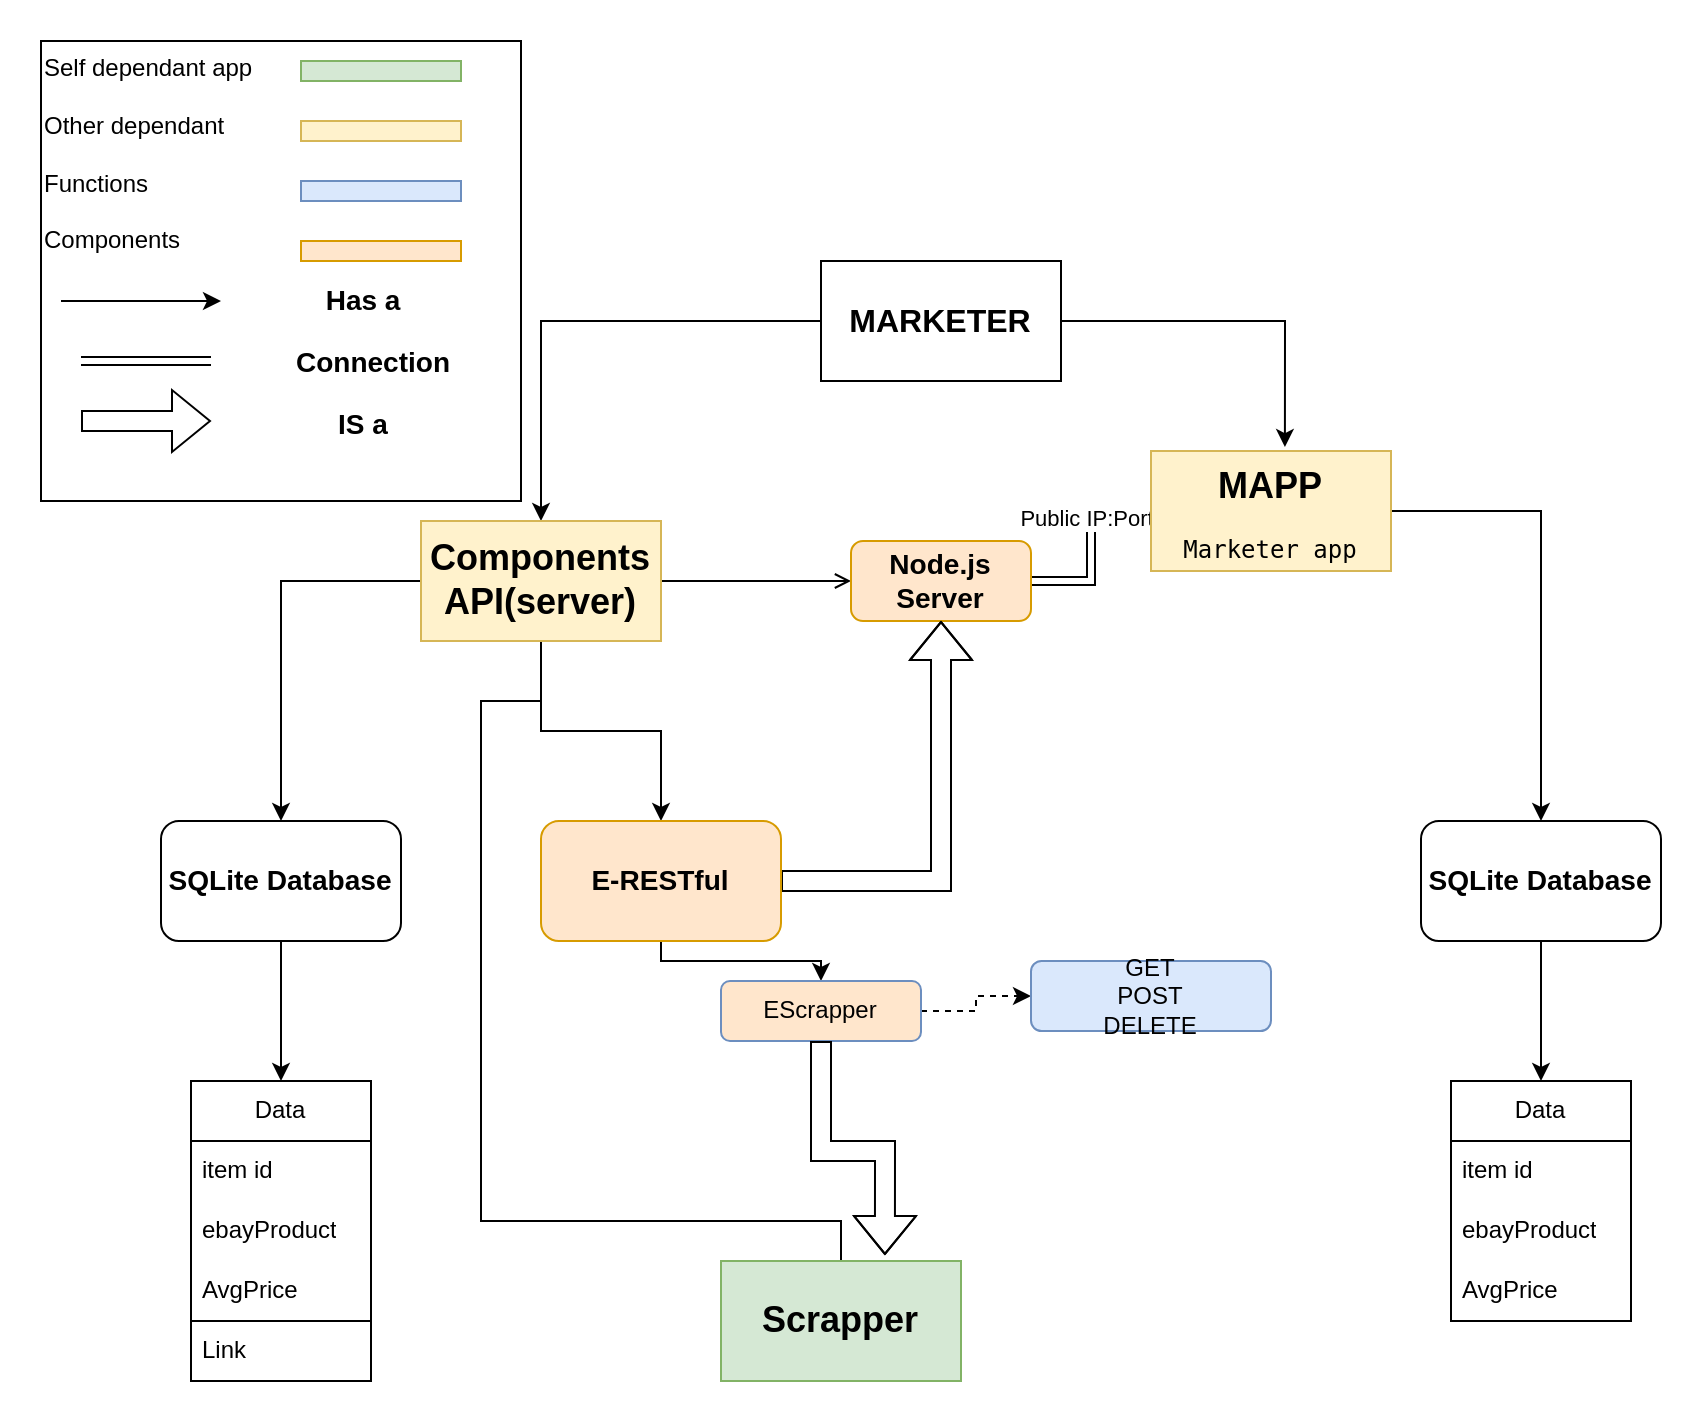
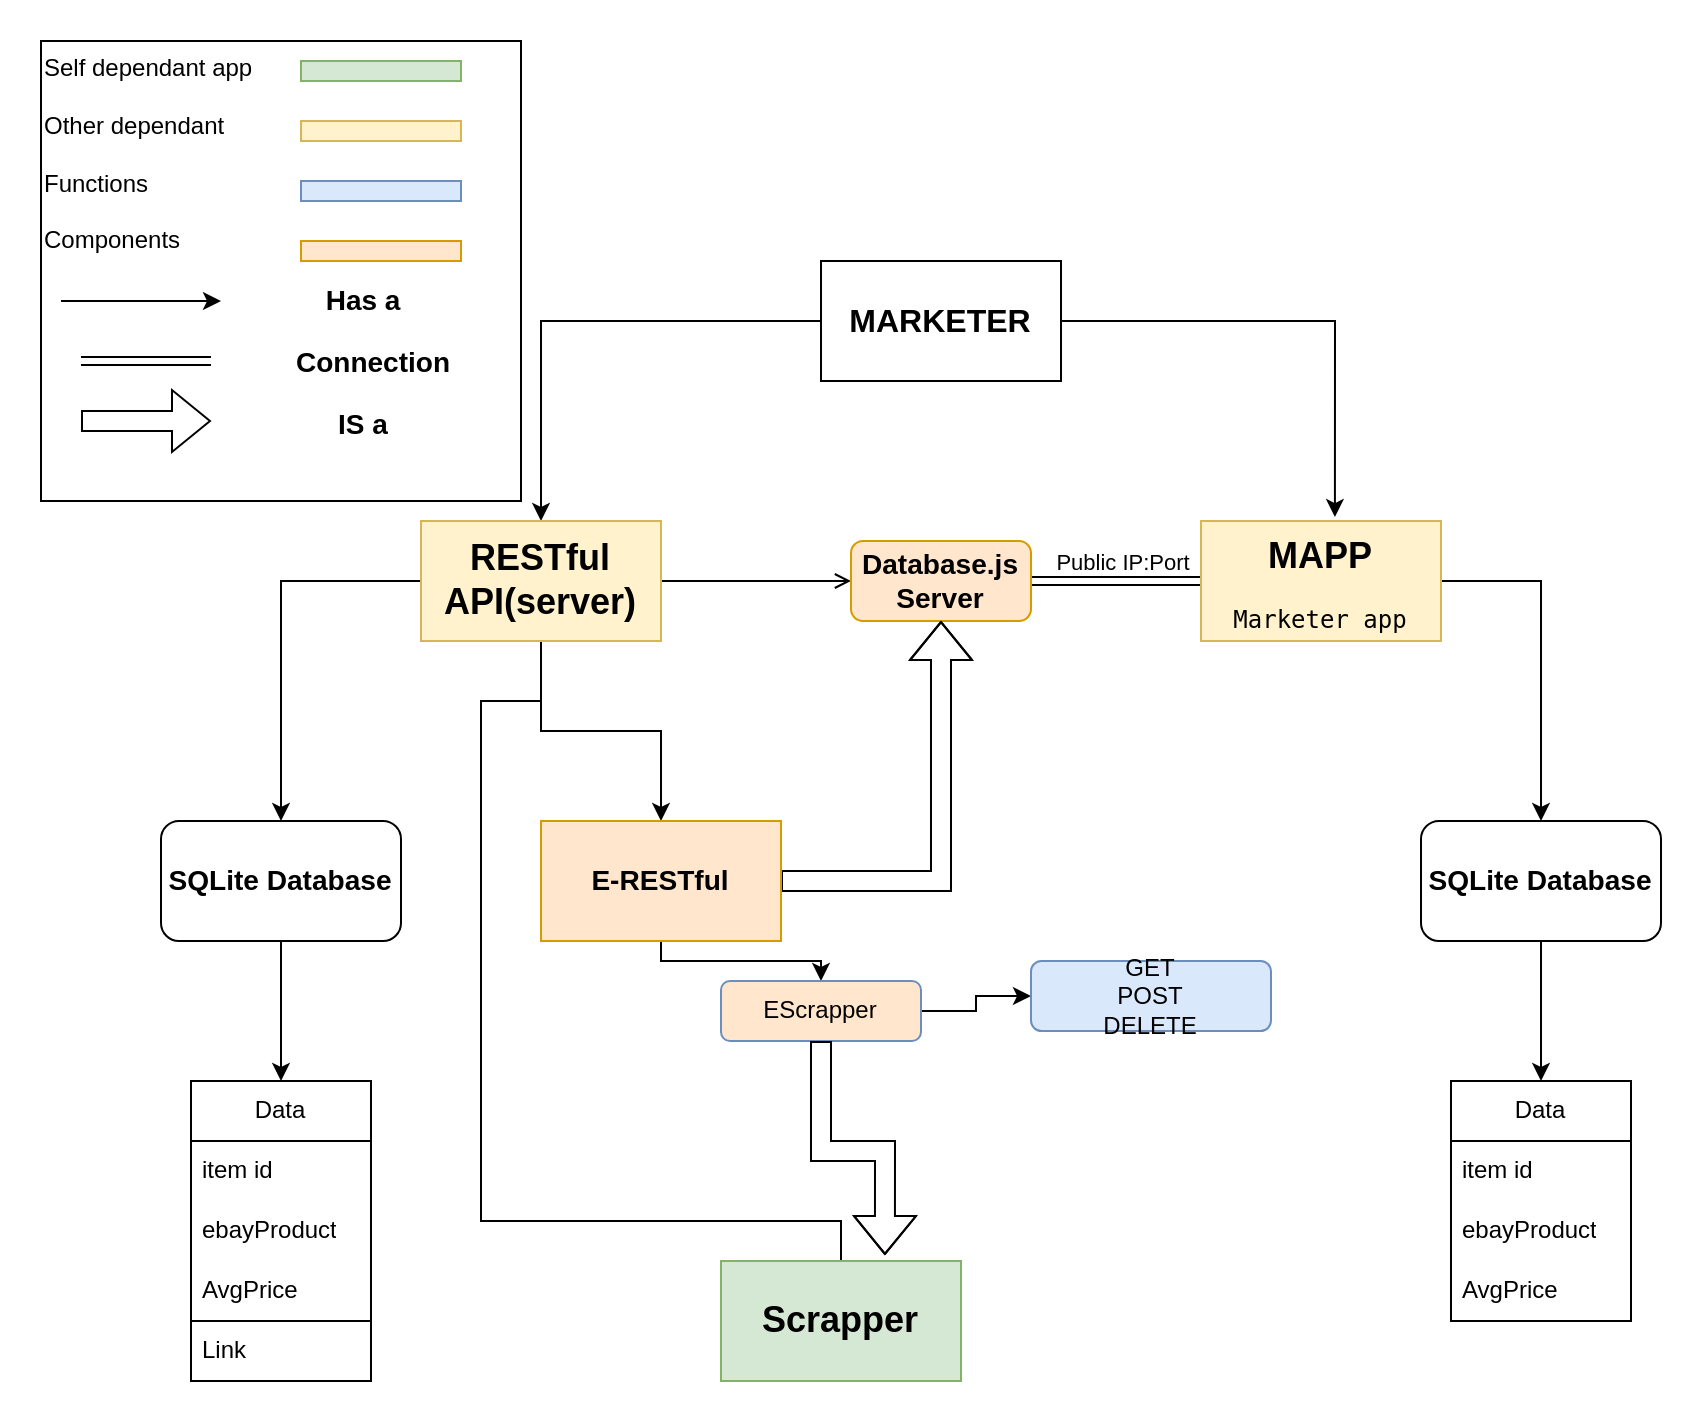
(1271, 511) -> (1321, 581)
(541, 581) -> (541, 581)
(941, 581) -> (941, 581)
(661, 881) -> (661, 881)
(976, 1010) -> (976, 1010)
